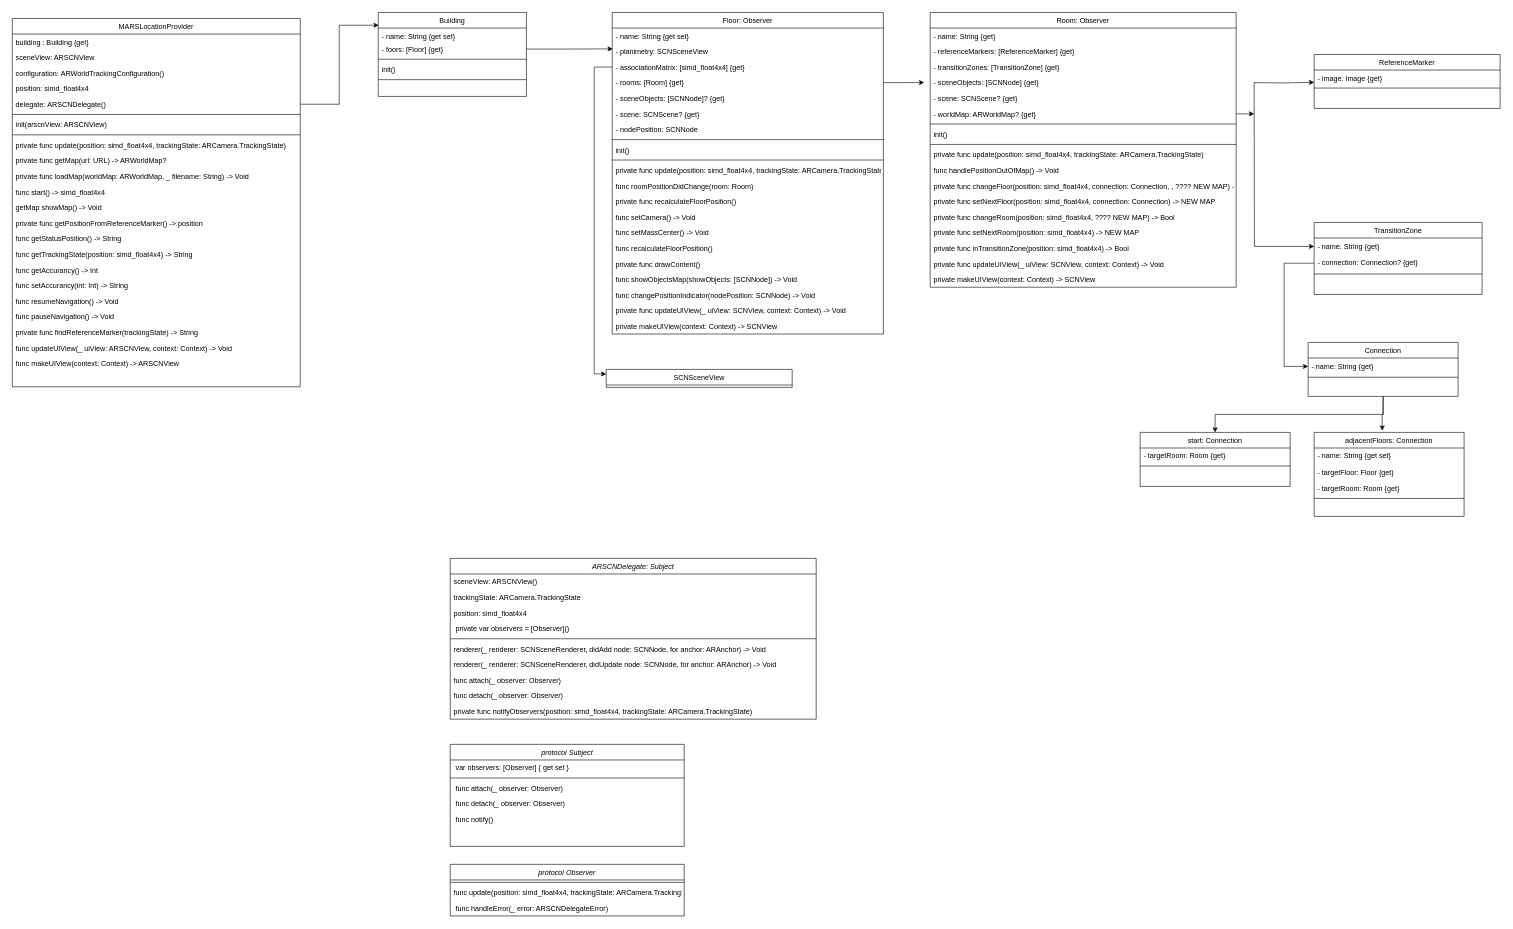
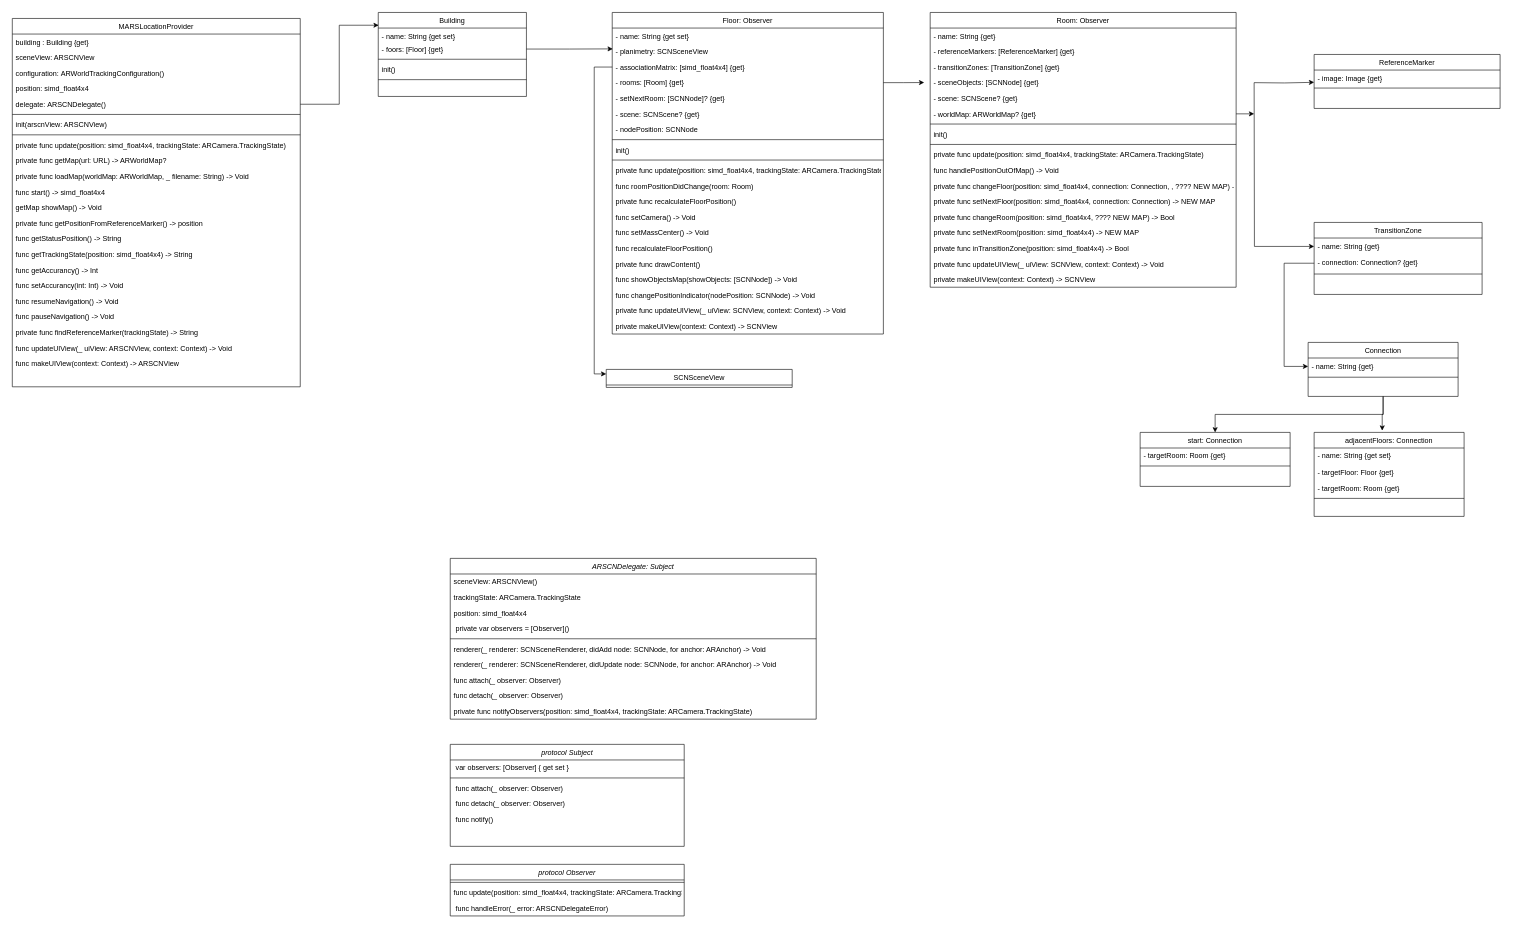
(676, 98) -> (674, 98)
(84, 286) -> (80, 286)
